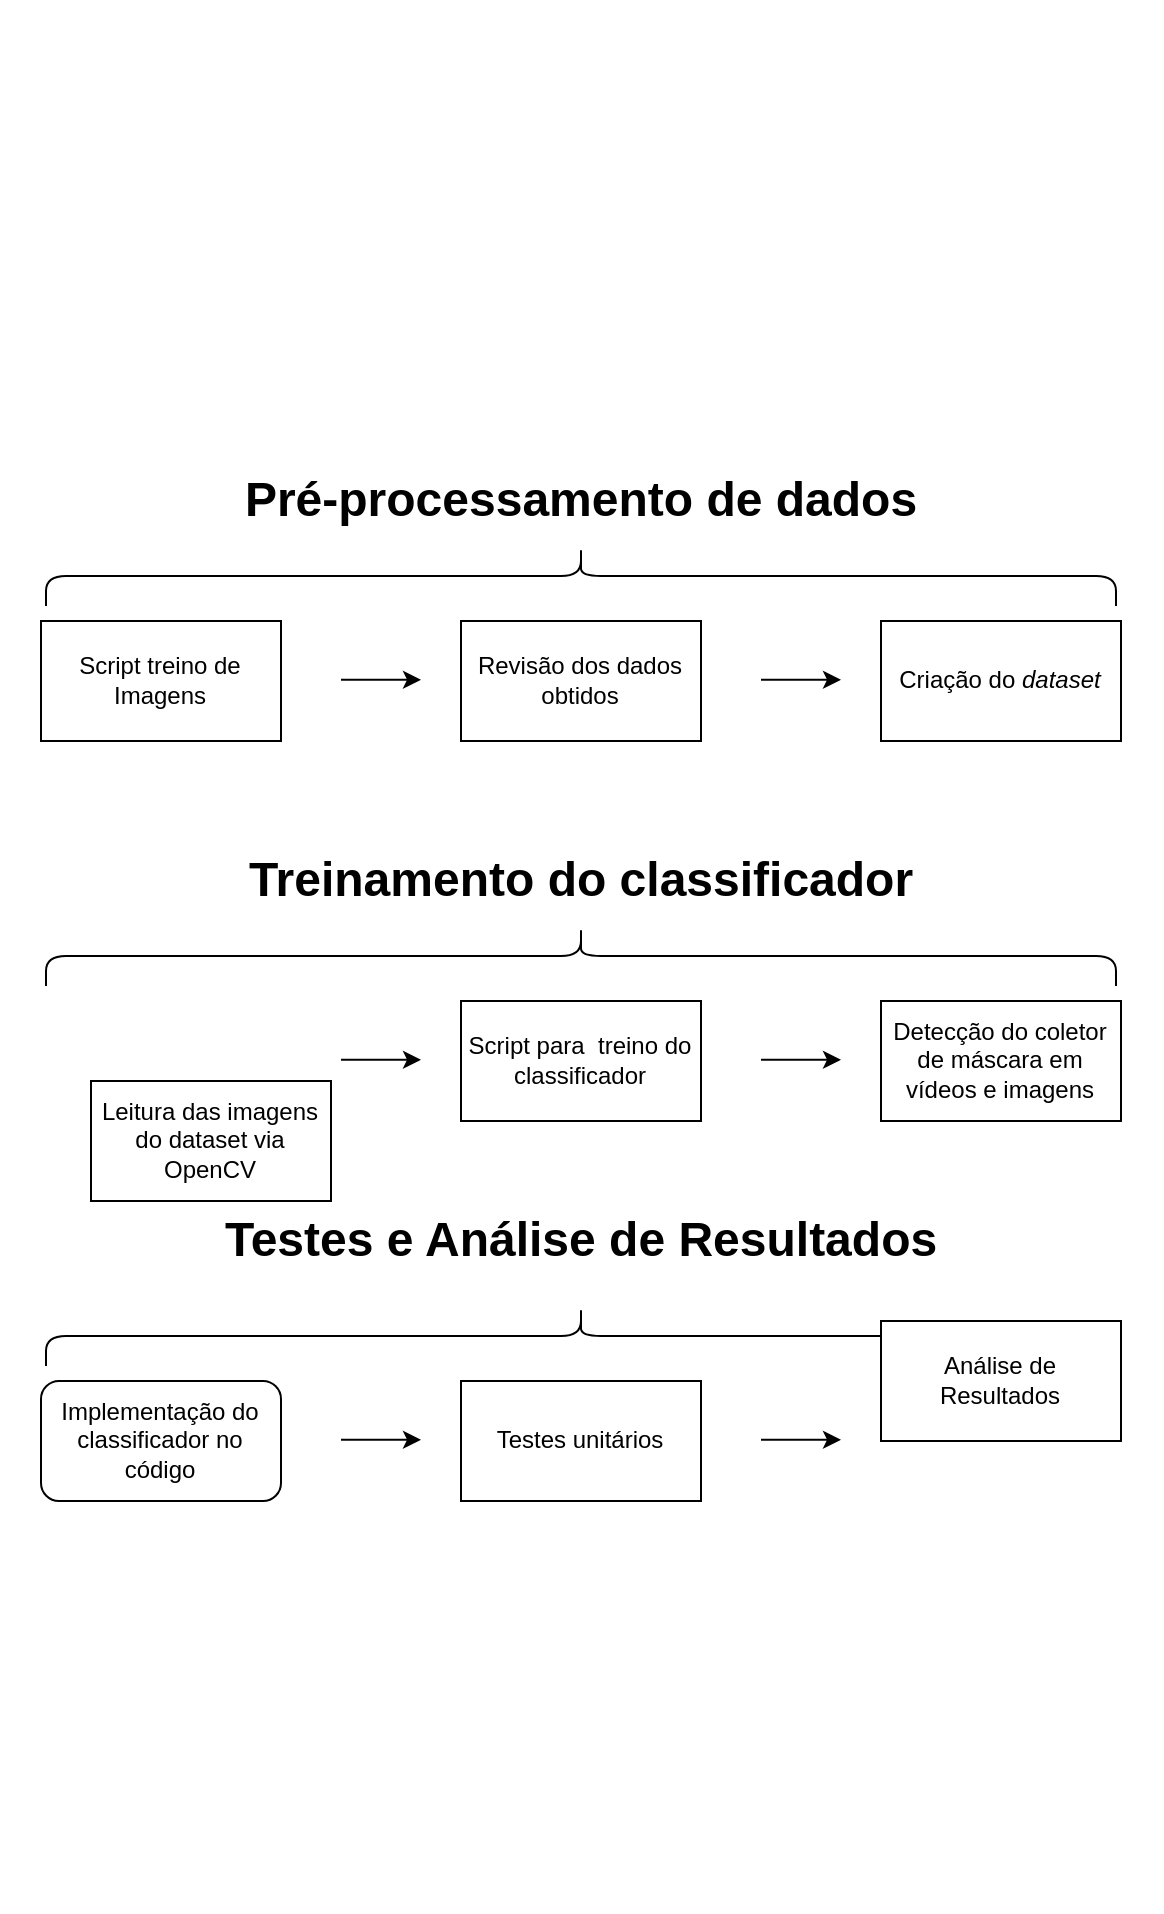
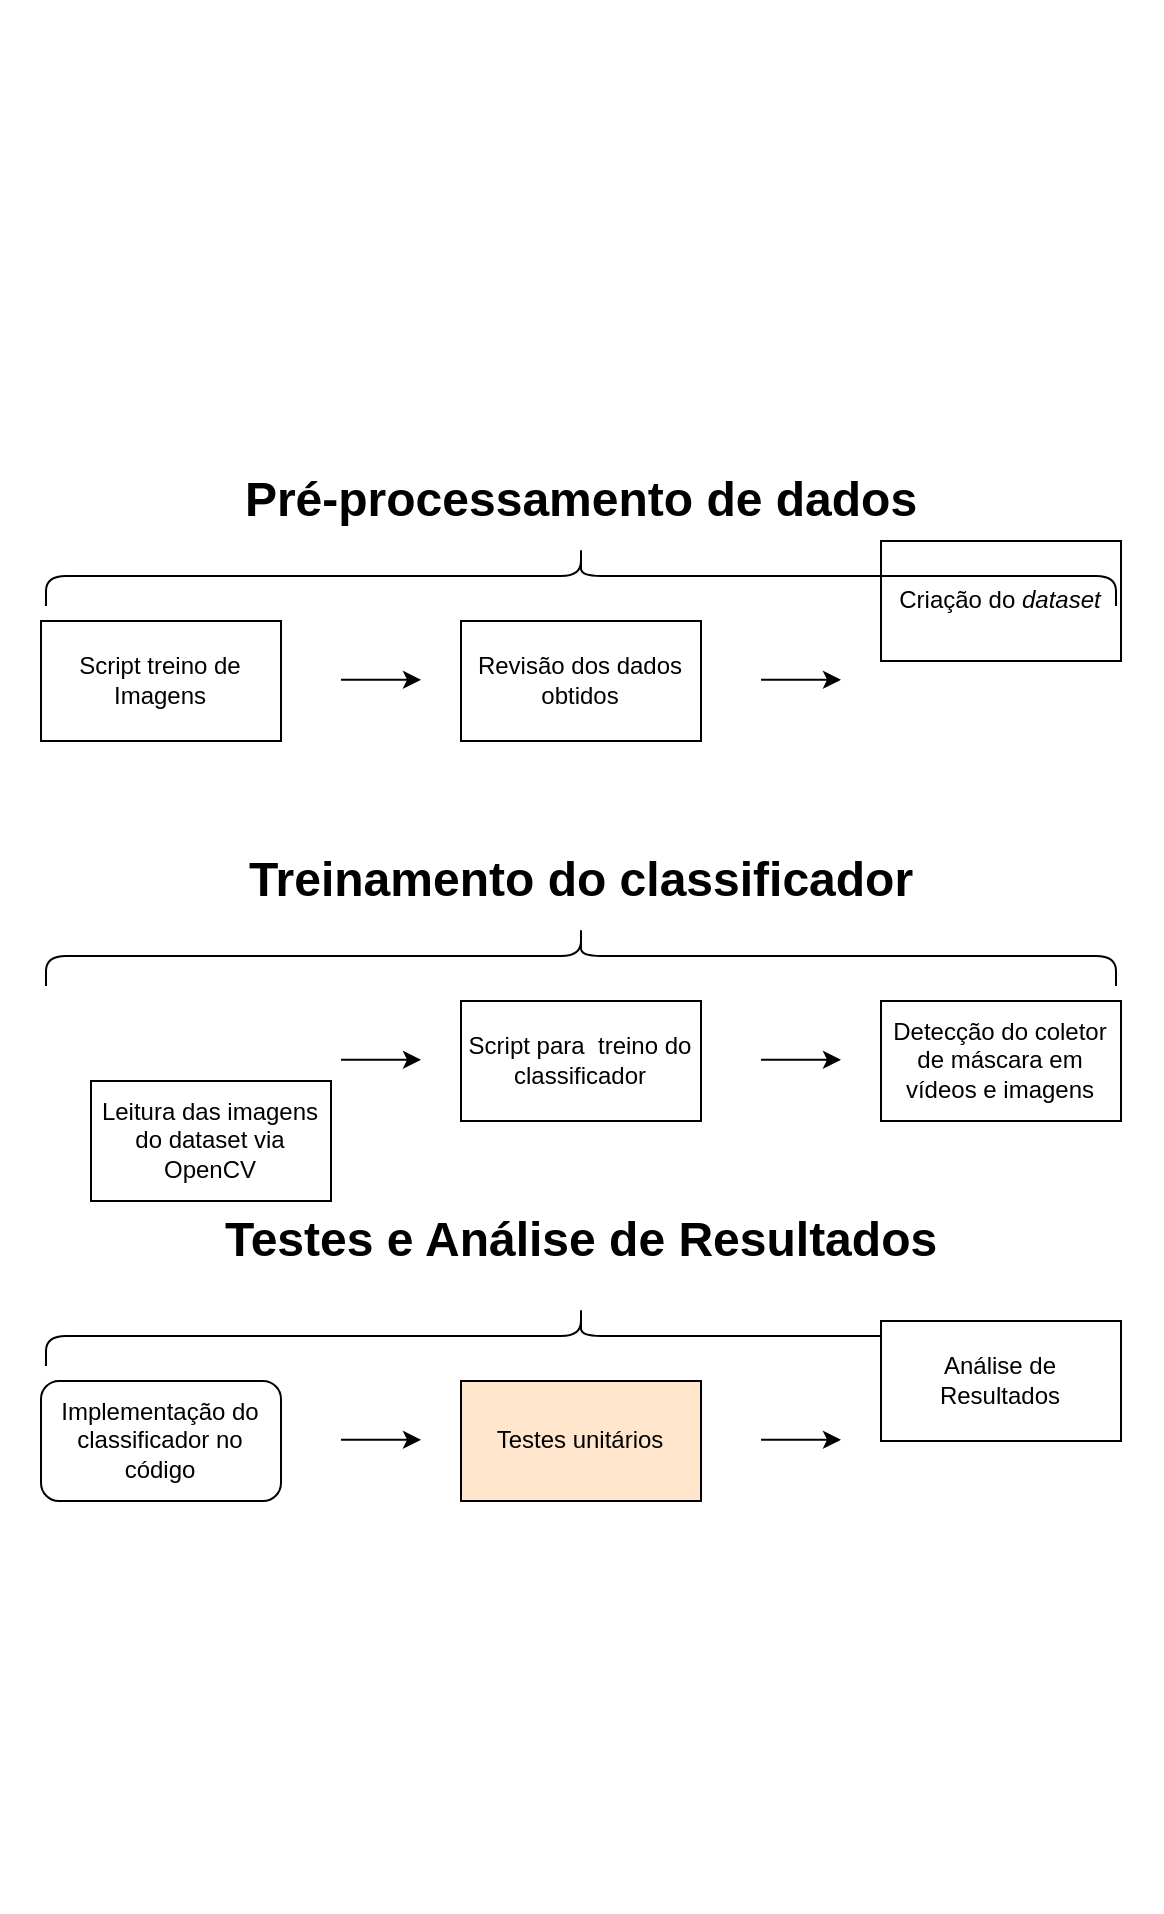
(1001, 681) -> (1001, 601)
(581, 1441) -> (581, 1441)
